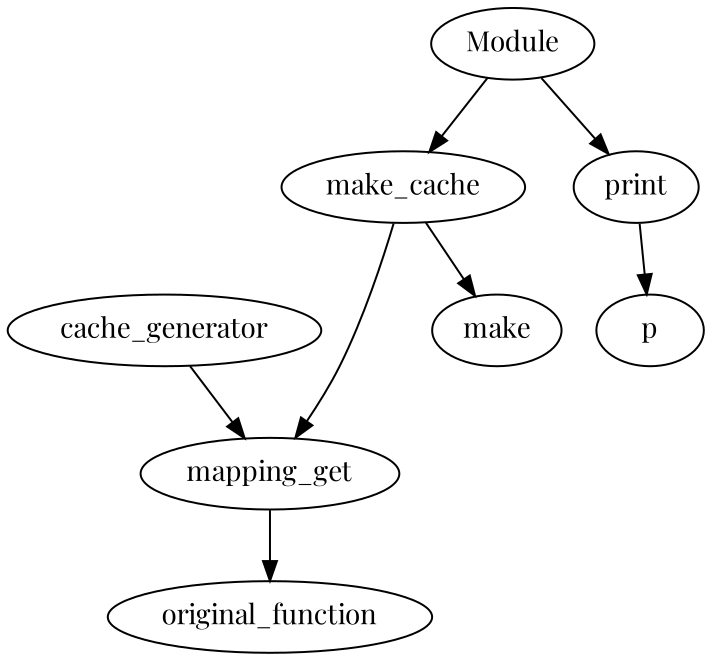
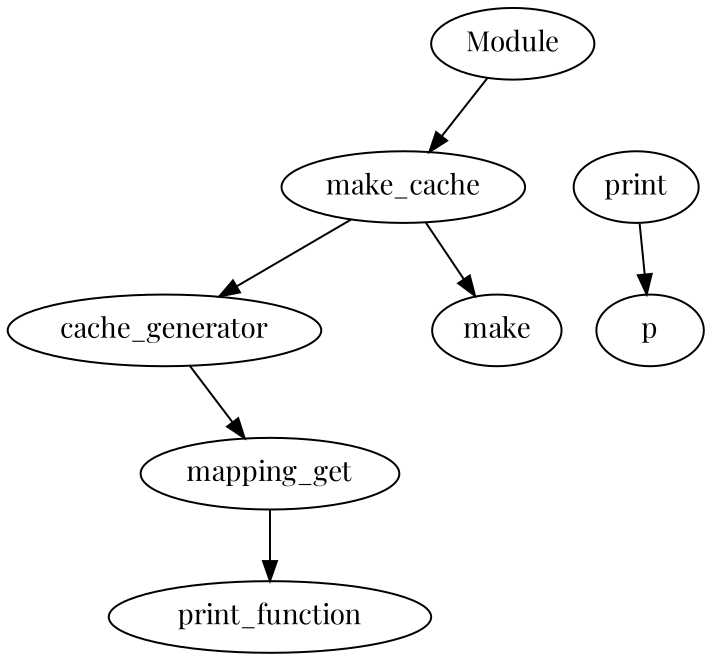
(568, 108) -> none
(358, 326) -> (294, 253)
(270, 617) -> (270, 617)
